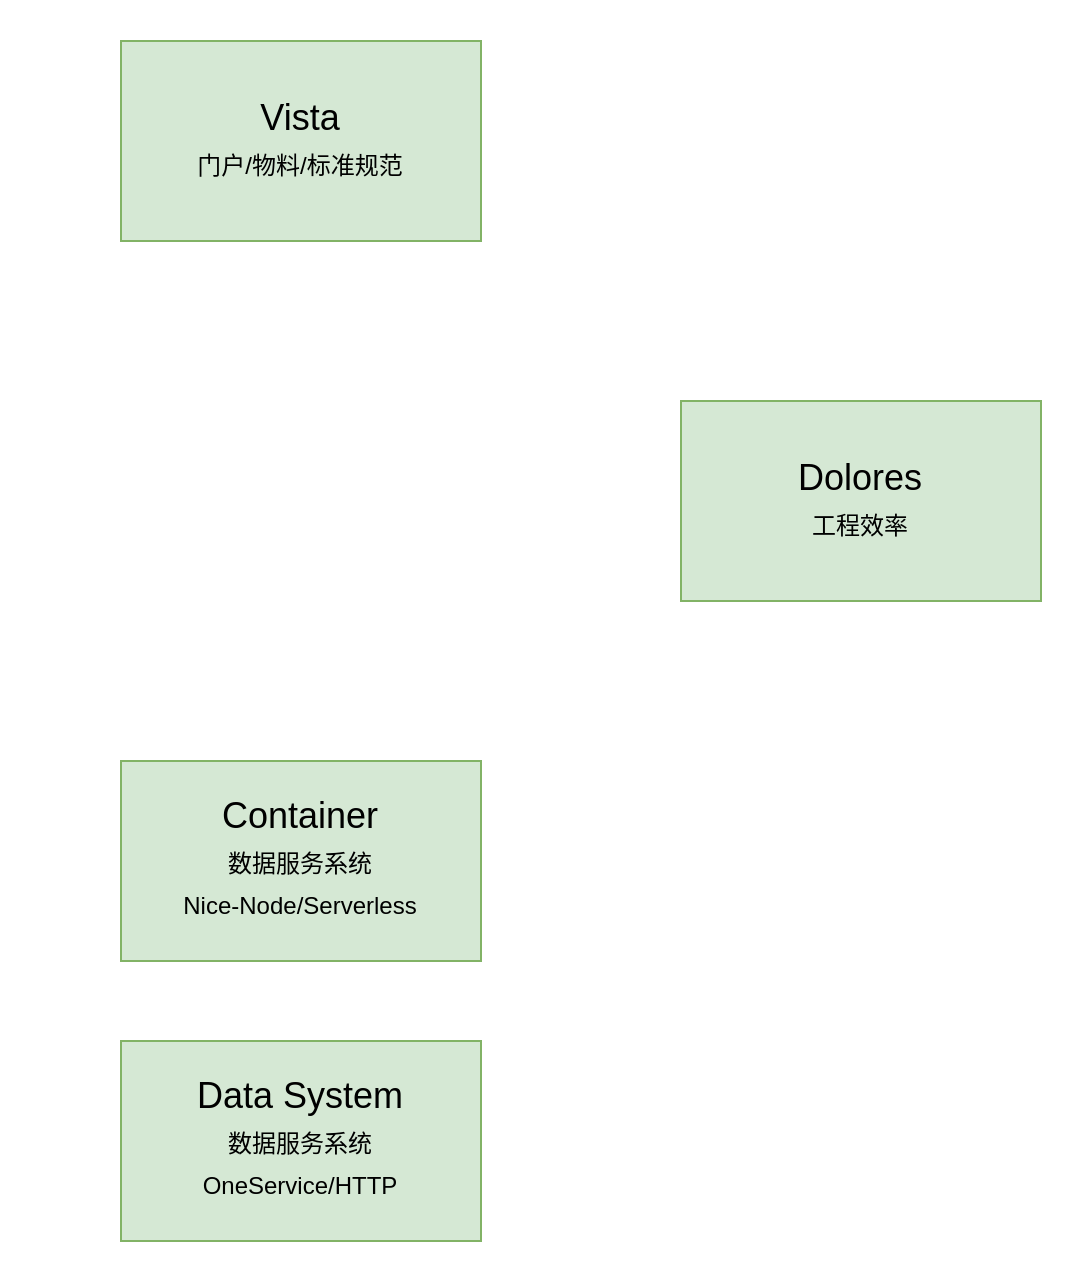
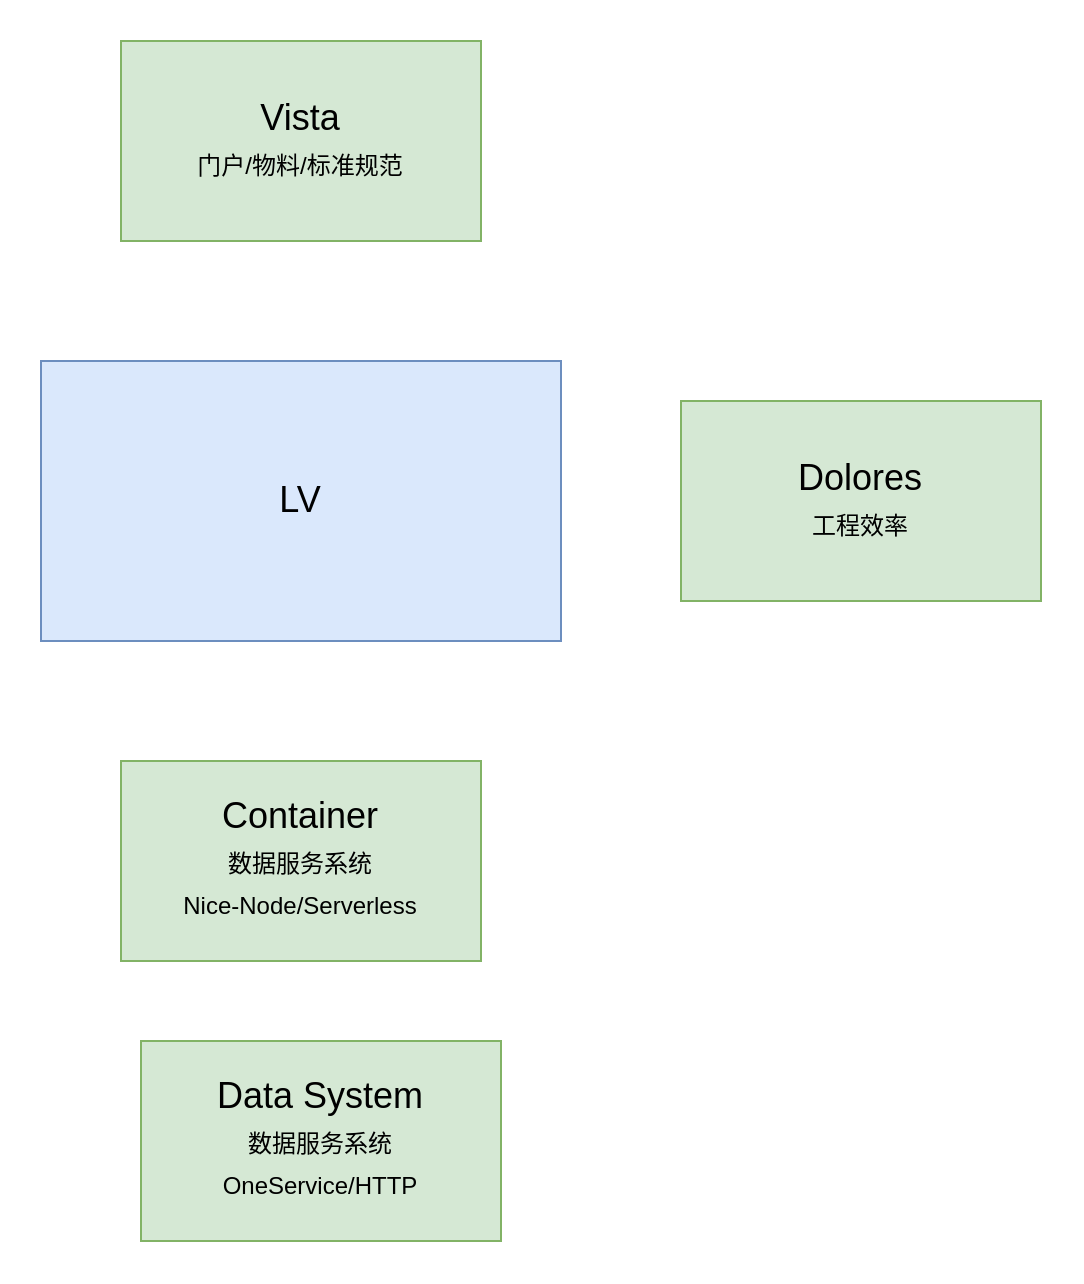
none -> (301, 501)
(301, 1141) -> (321, 1141)
